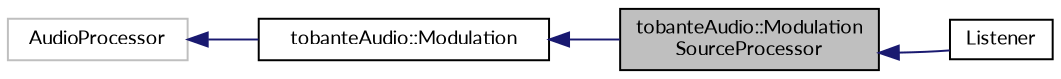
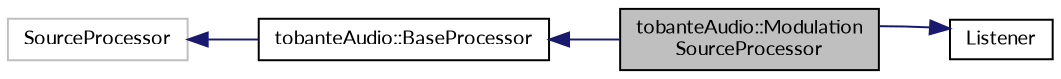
(98, 40) -> (98, 40)
(404, 40) -> (404, 40)
(924, 52) -> (904, 27)
